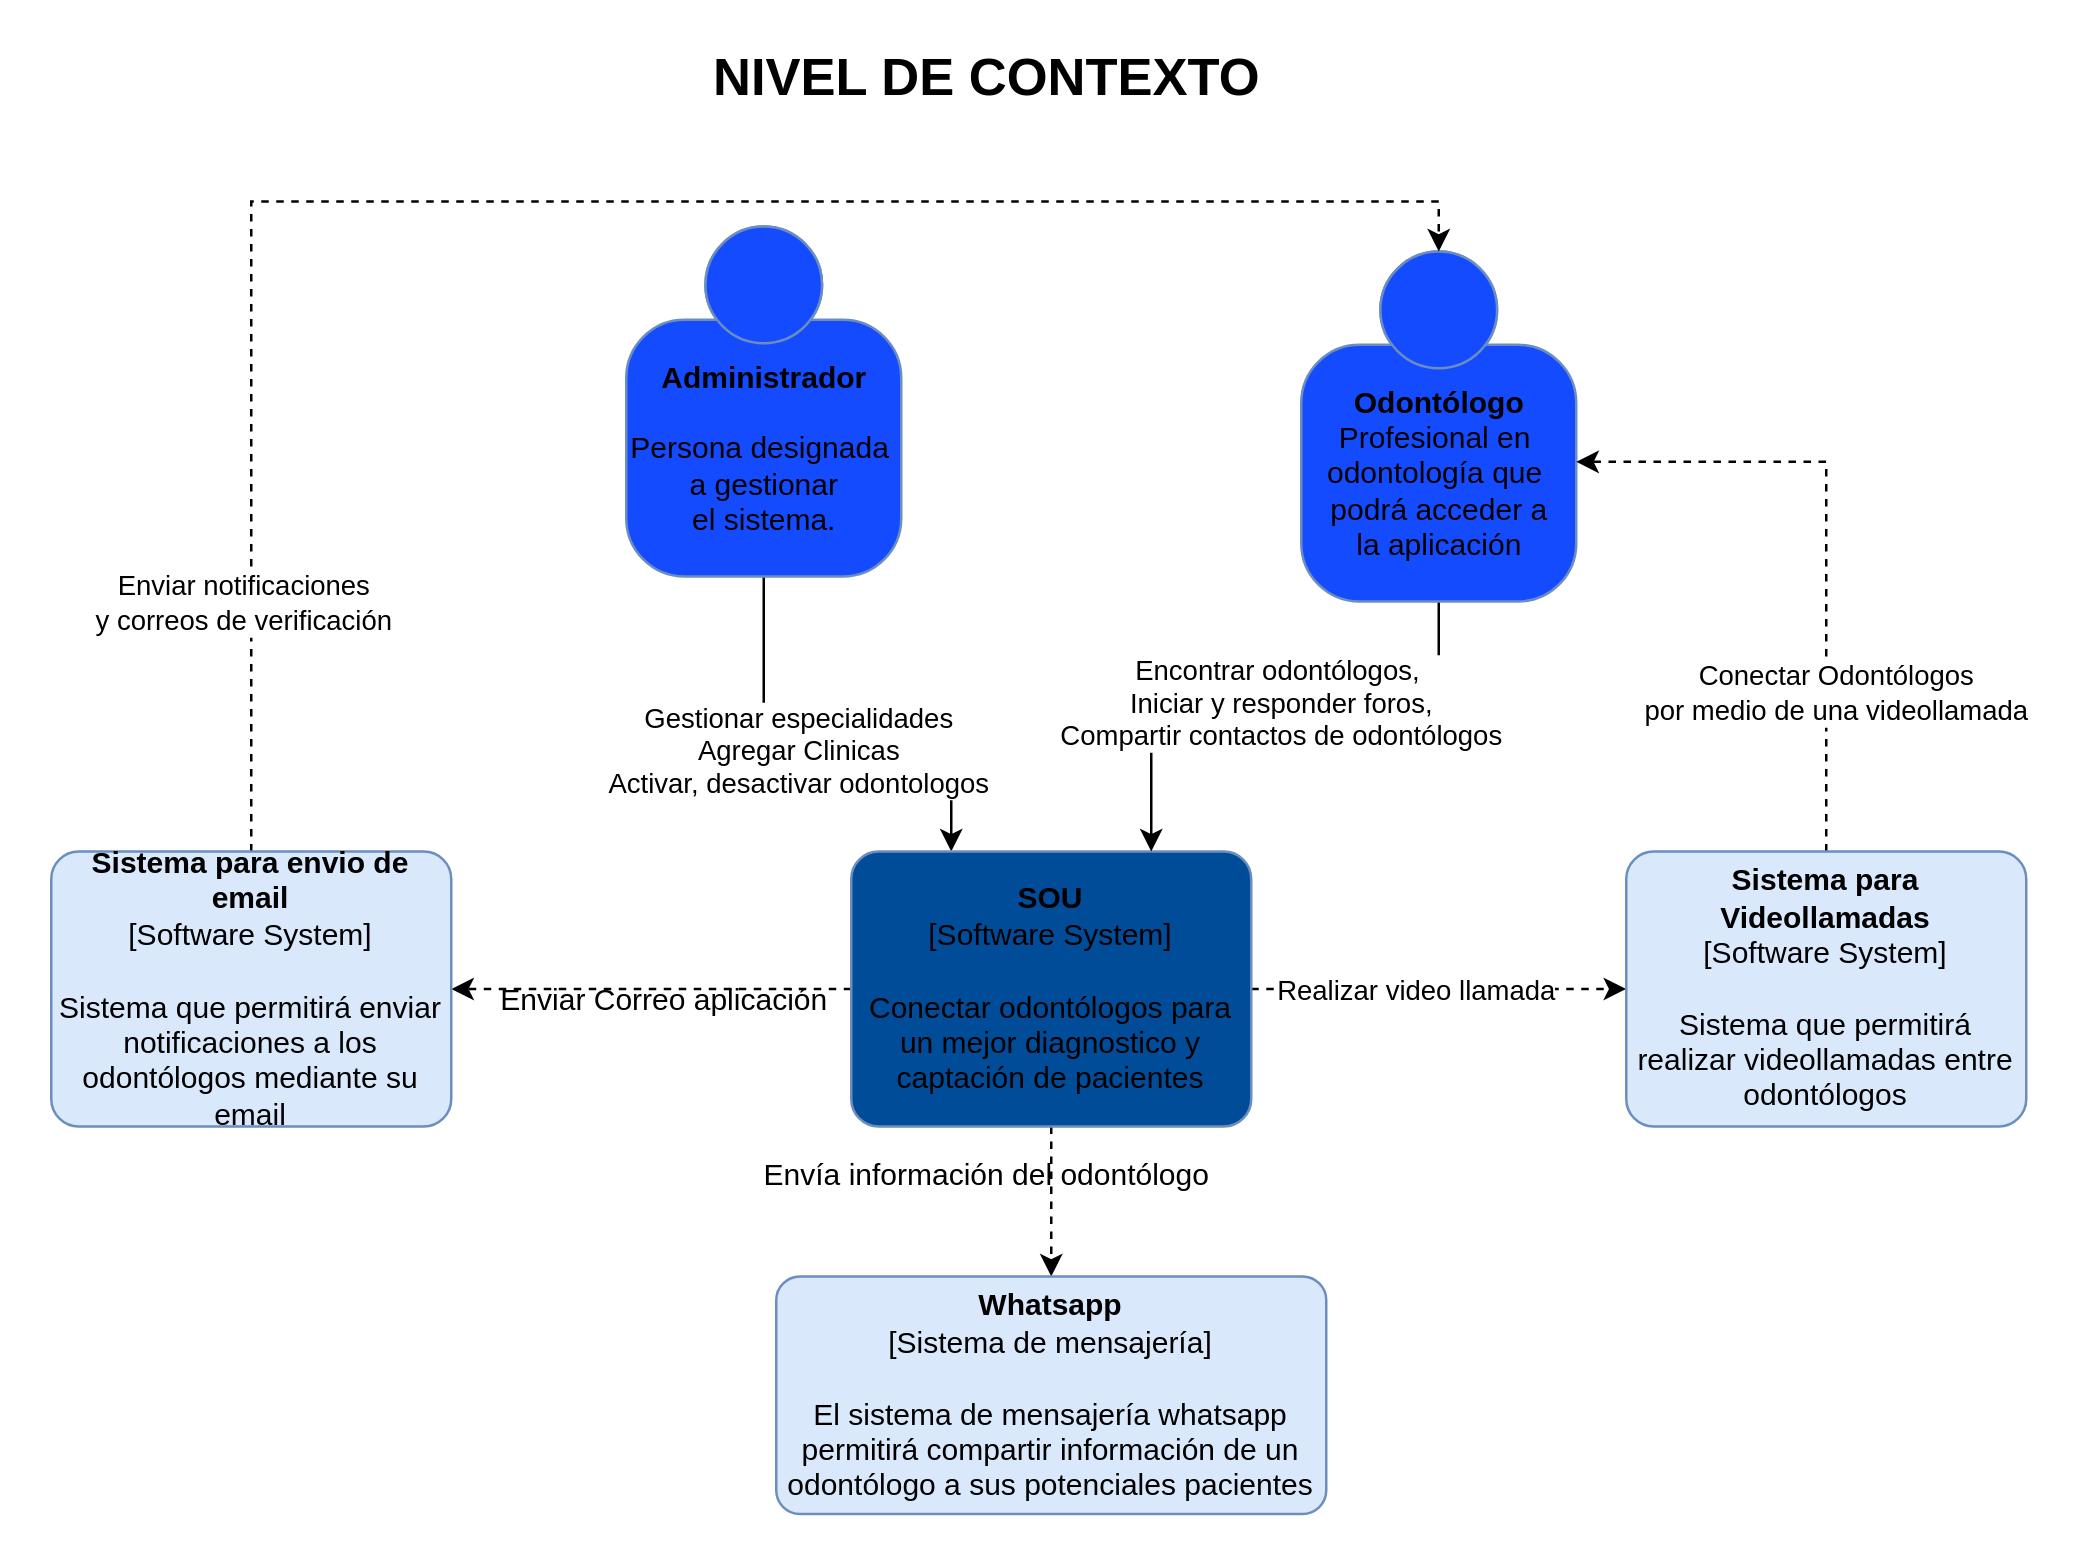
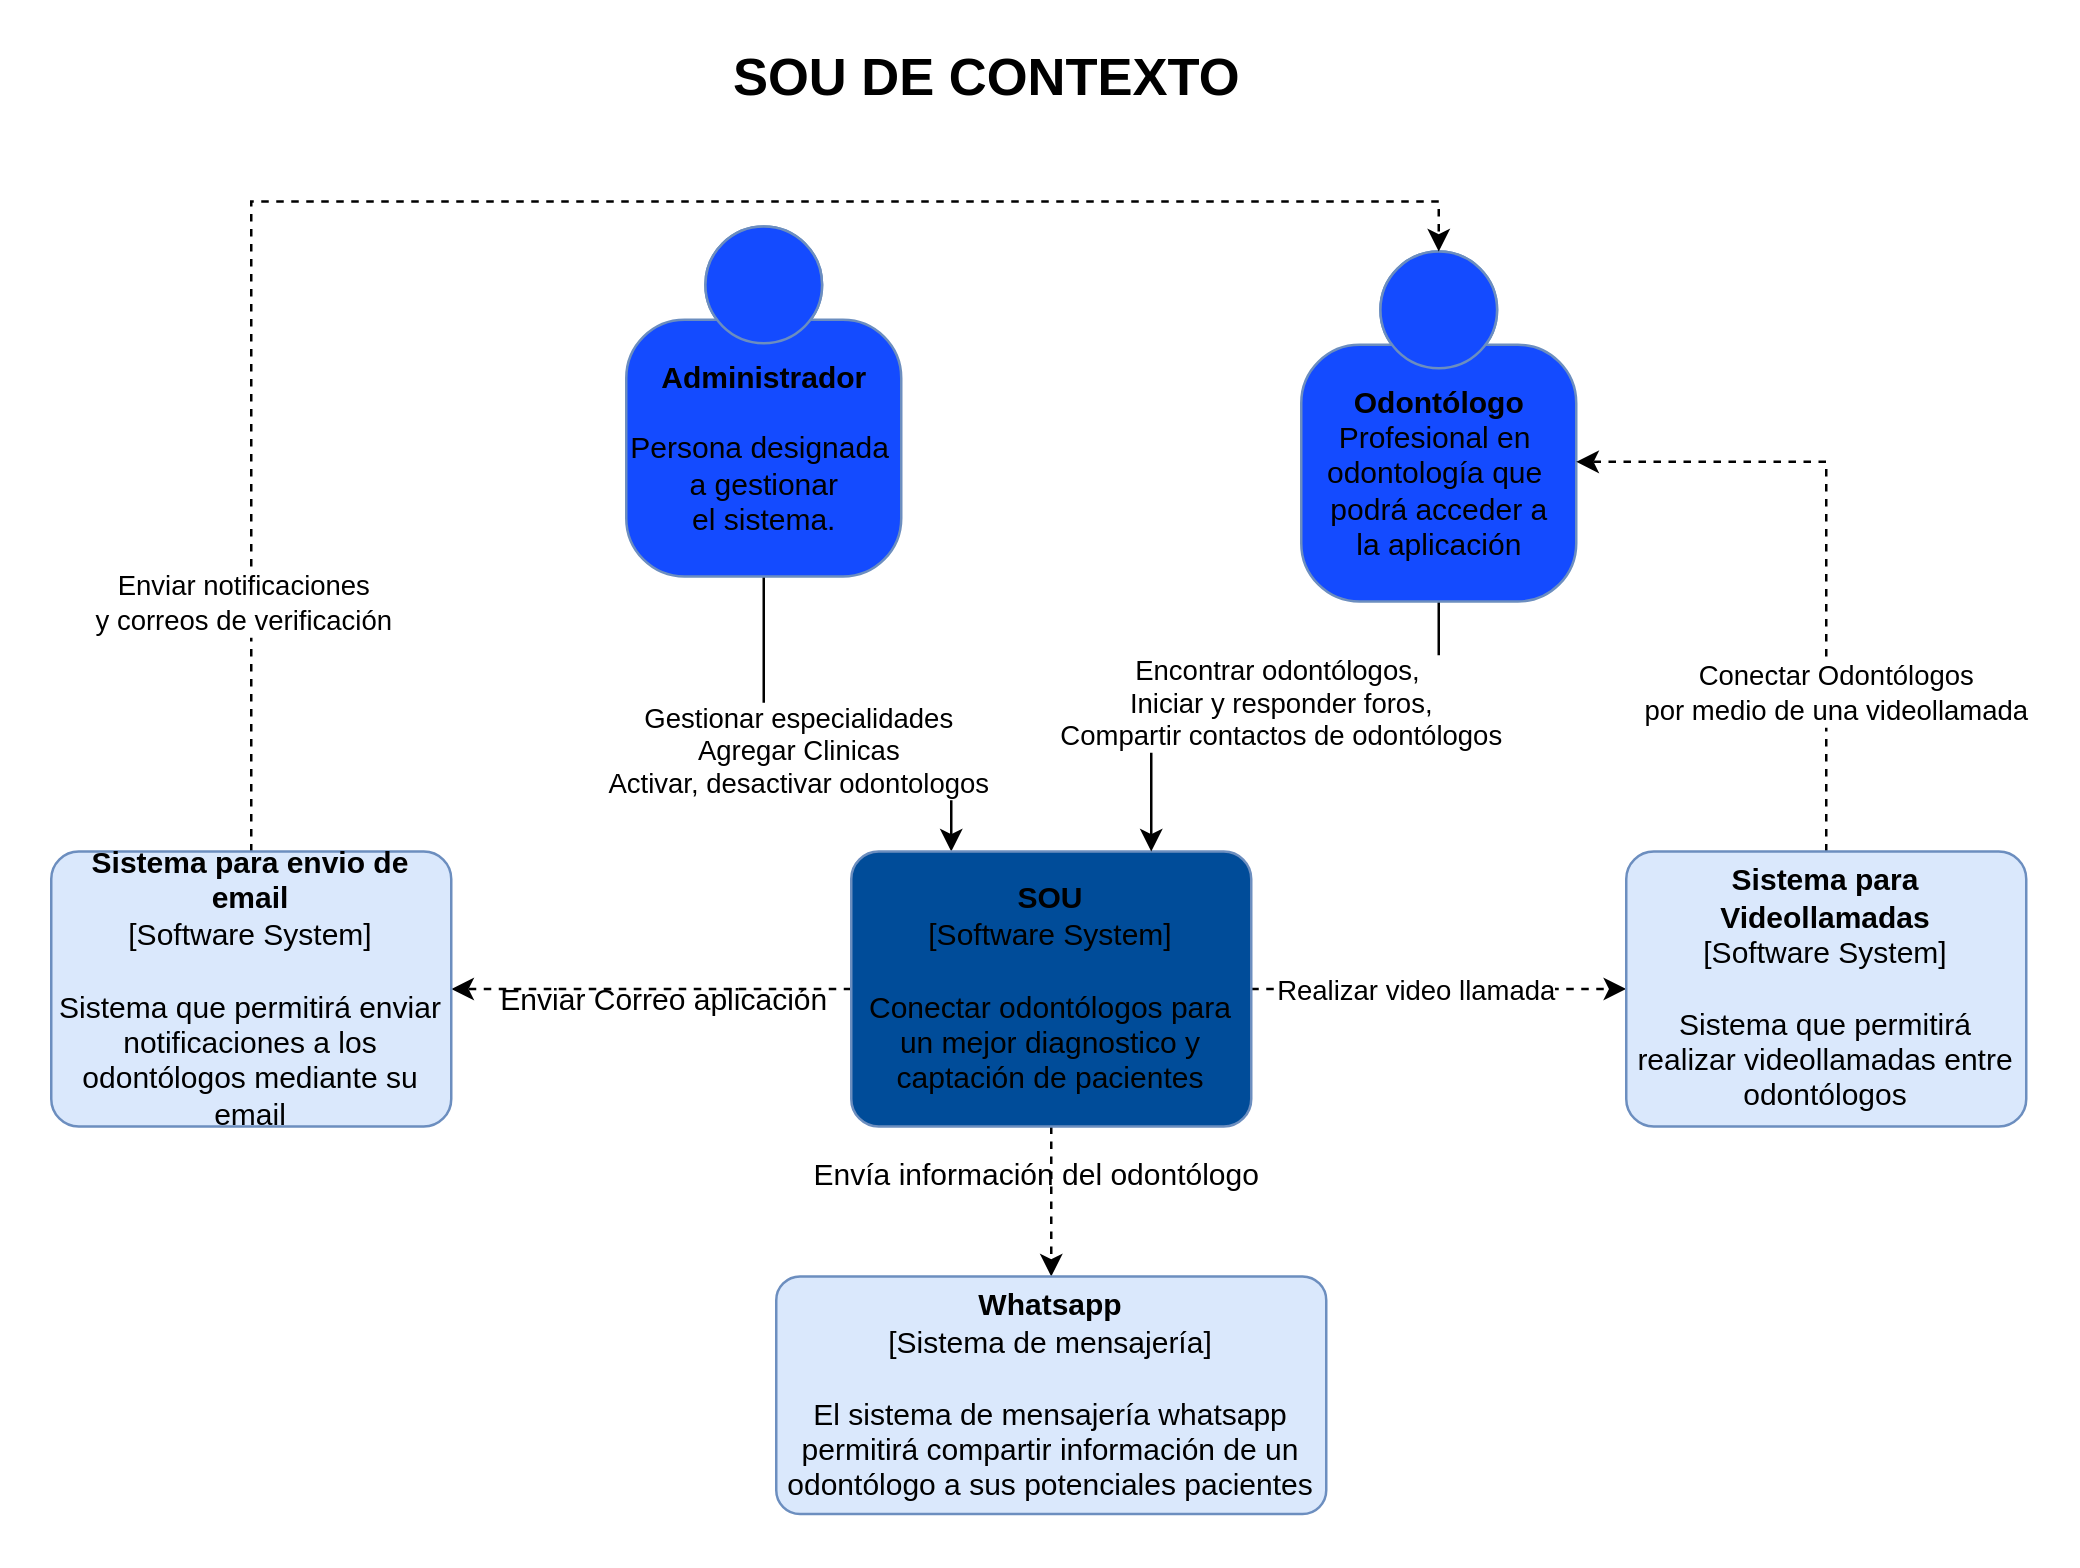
(988, 76) -> (988, 76)
(986, 1176) -> (1036, 1176)
